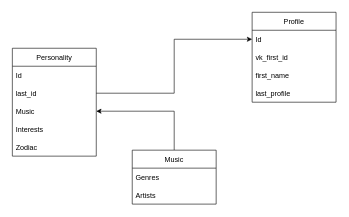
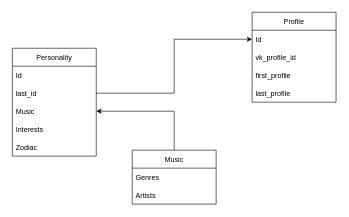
(276, 58) -> (279, 58)
(275, 76) -> (279, 76)
